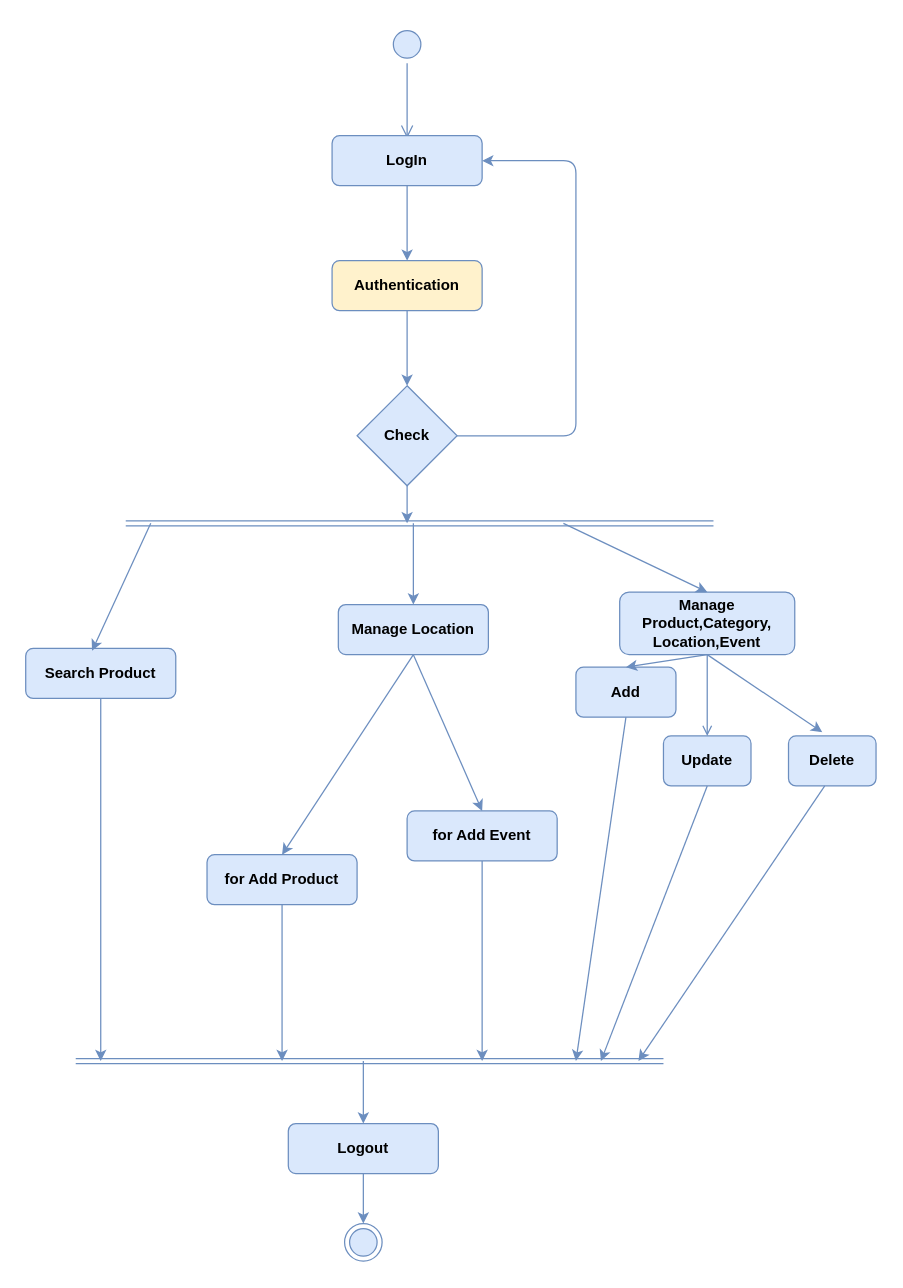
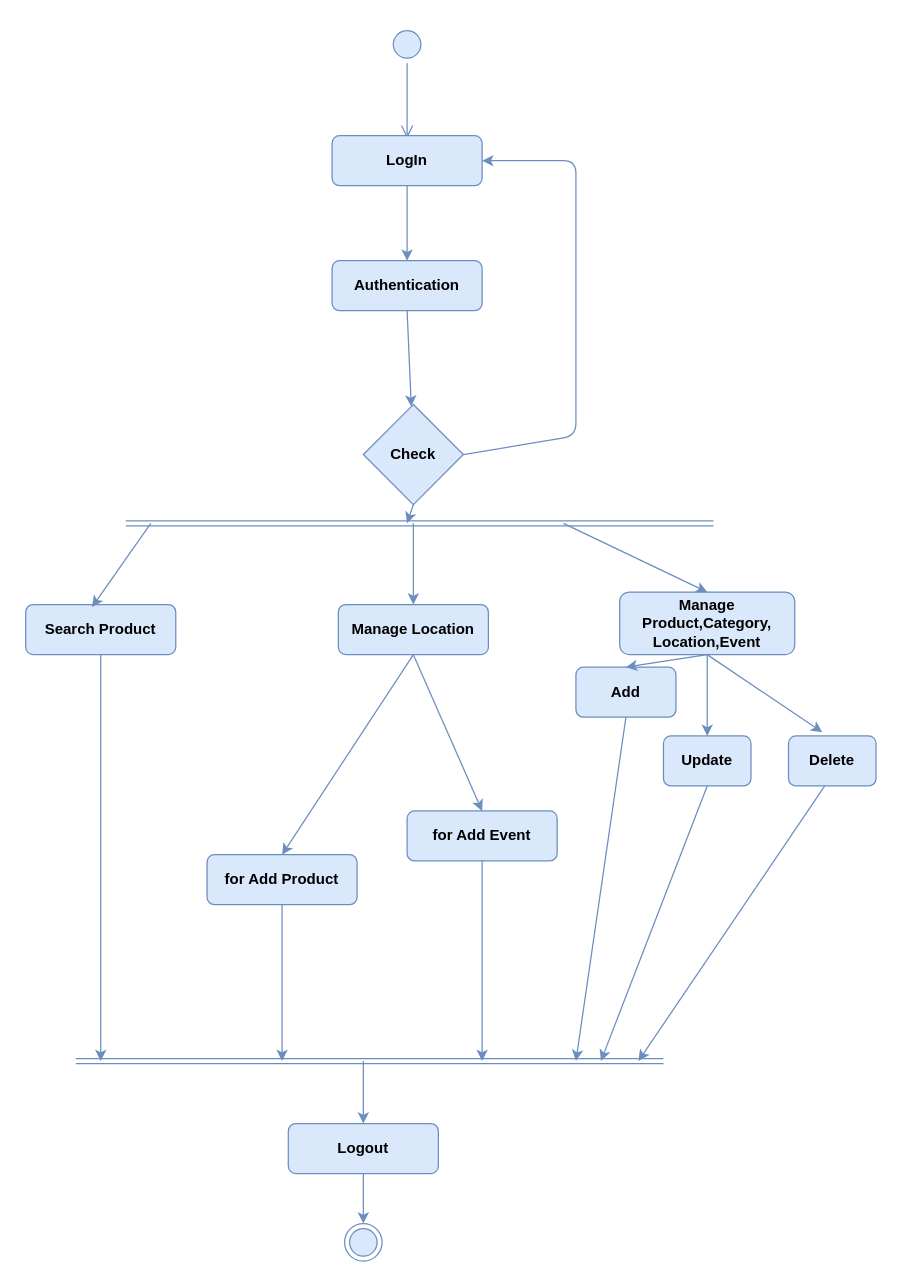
(407, 286) -> (407, 286)
(407, 436) -> (413, 454)
(101, 673) -> (101, 629)
(707, 728) -> (707, 726)
